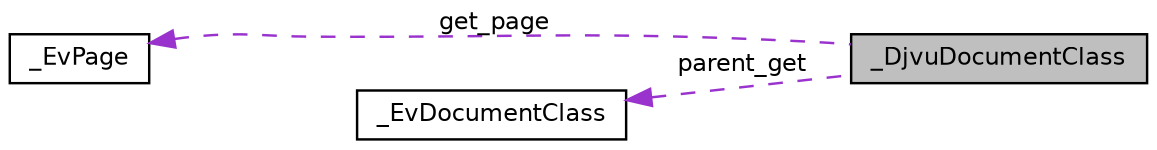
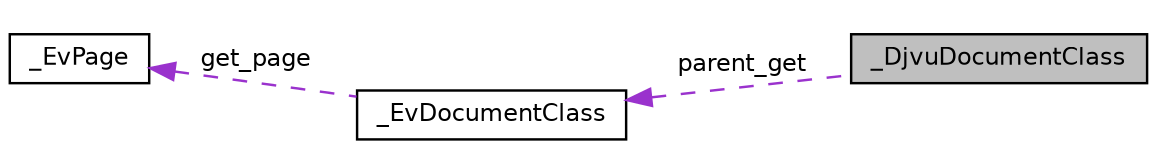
(513, 36) -> (265, 84)
